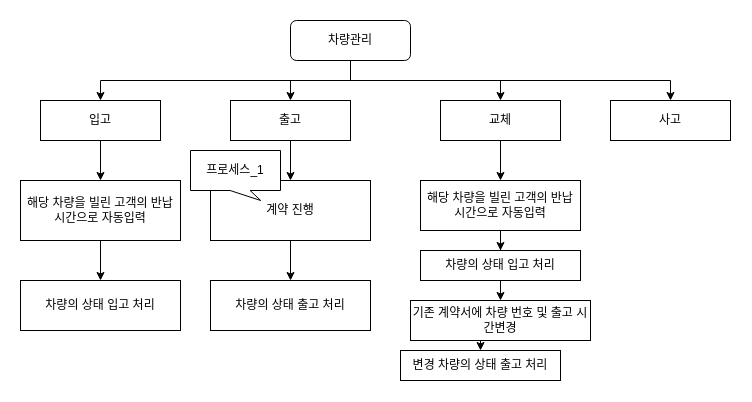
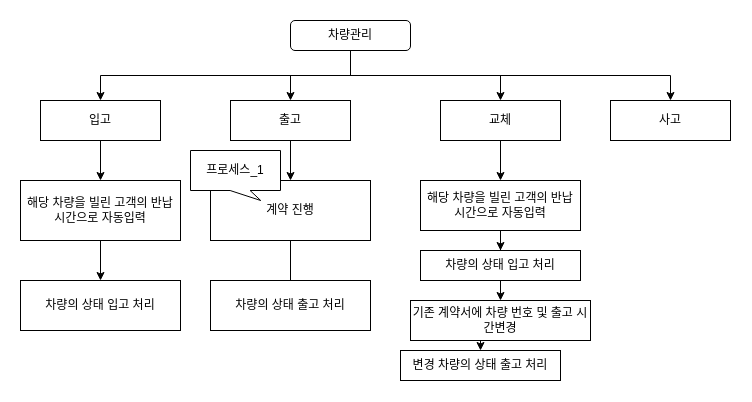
(351, 41) -> (351, 36)
(291, 272) -> (291, 275)
